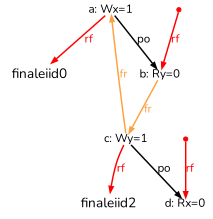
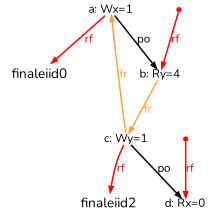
(160, 74) -> (160, 74)
